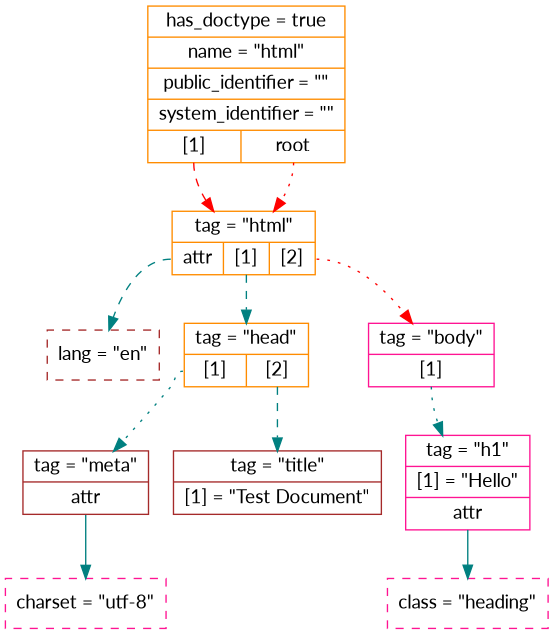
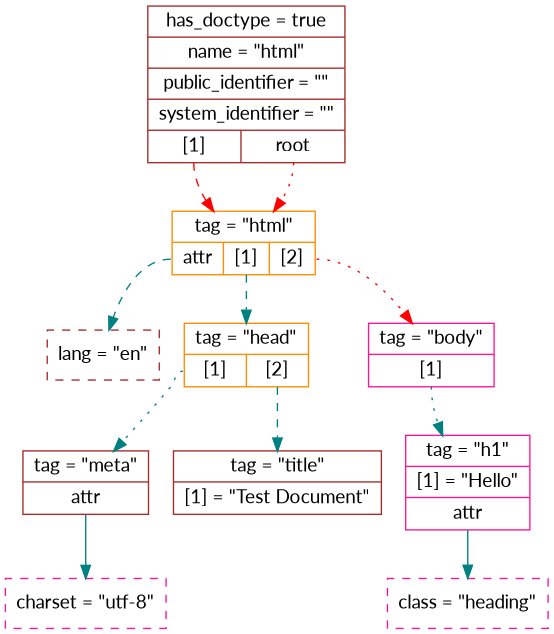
(246, 84) -> (246, 84)
